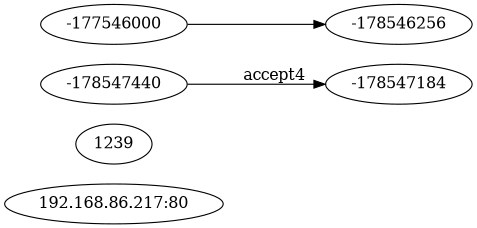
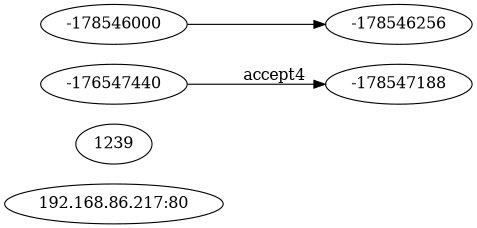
(114, 24) -> (114, 24)
(114, 84) -> (114, 84)
(399, 84) -> (399, 84)
